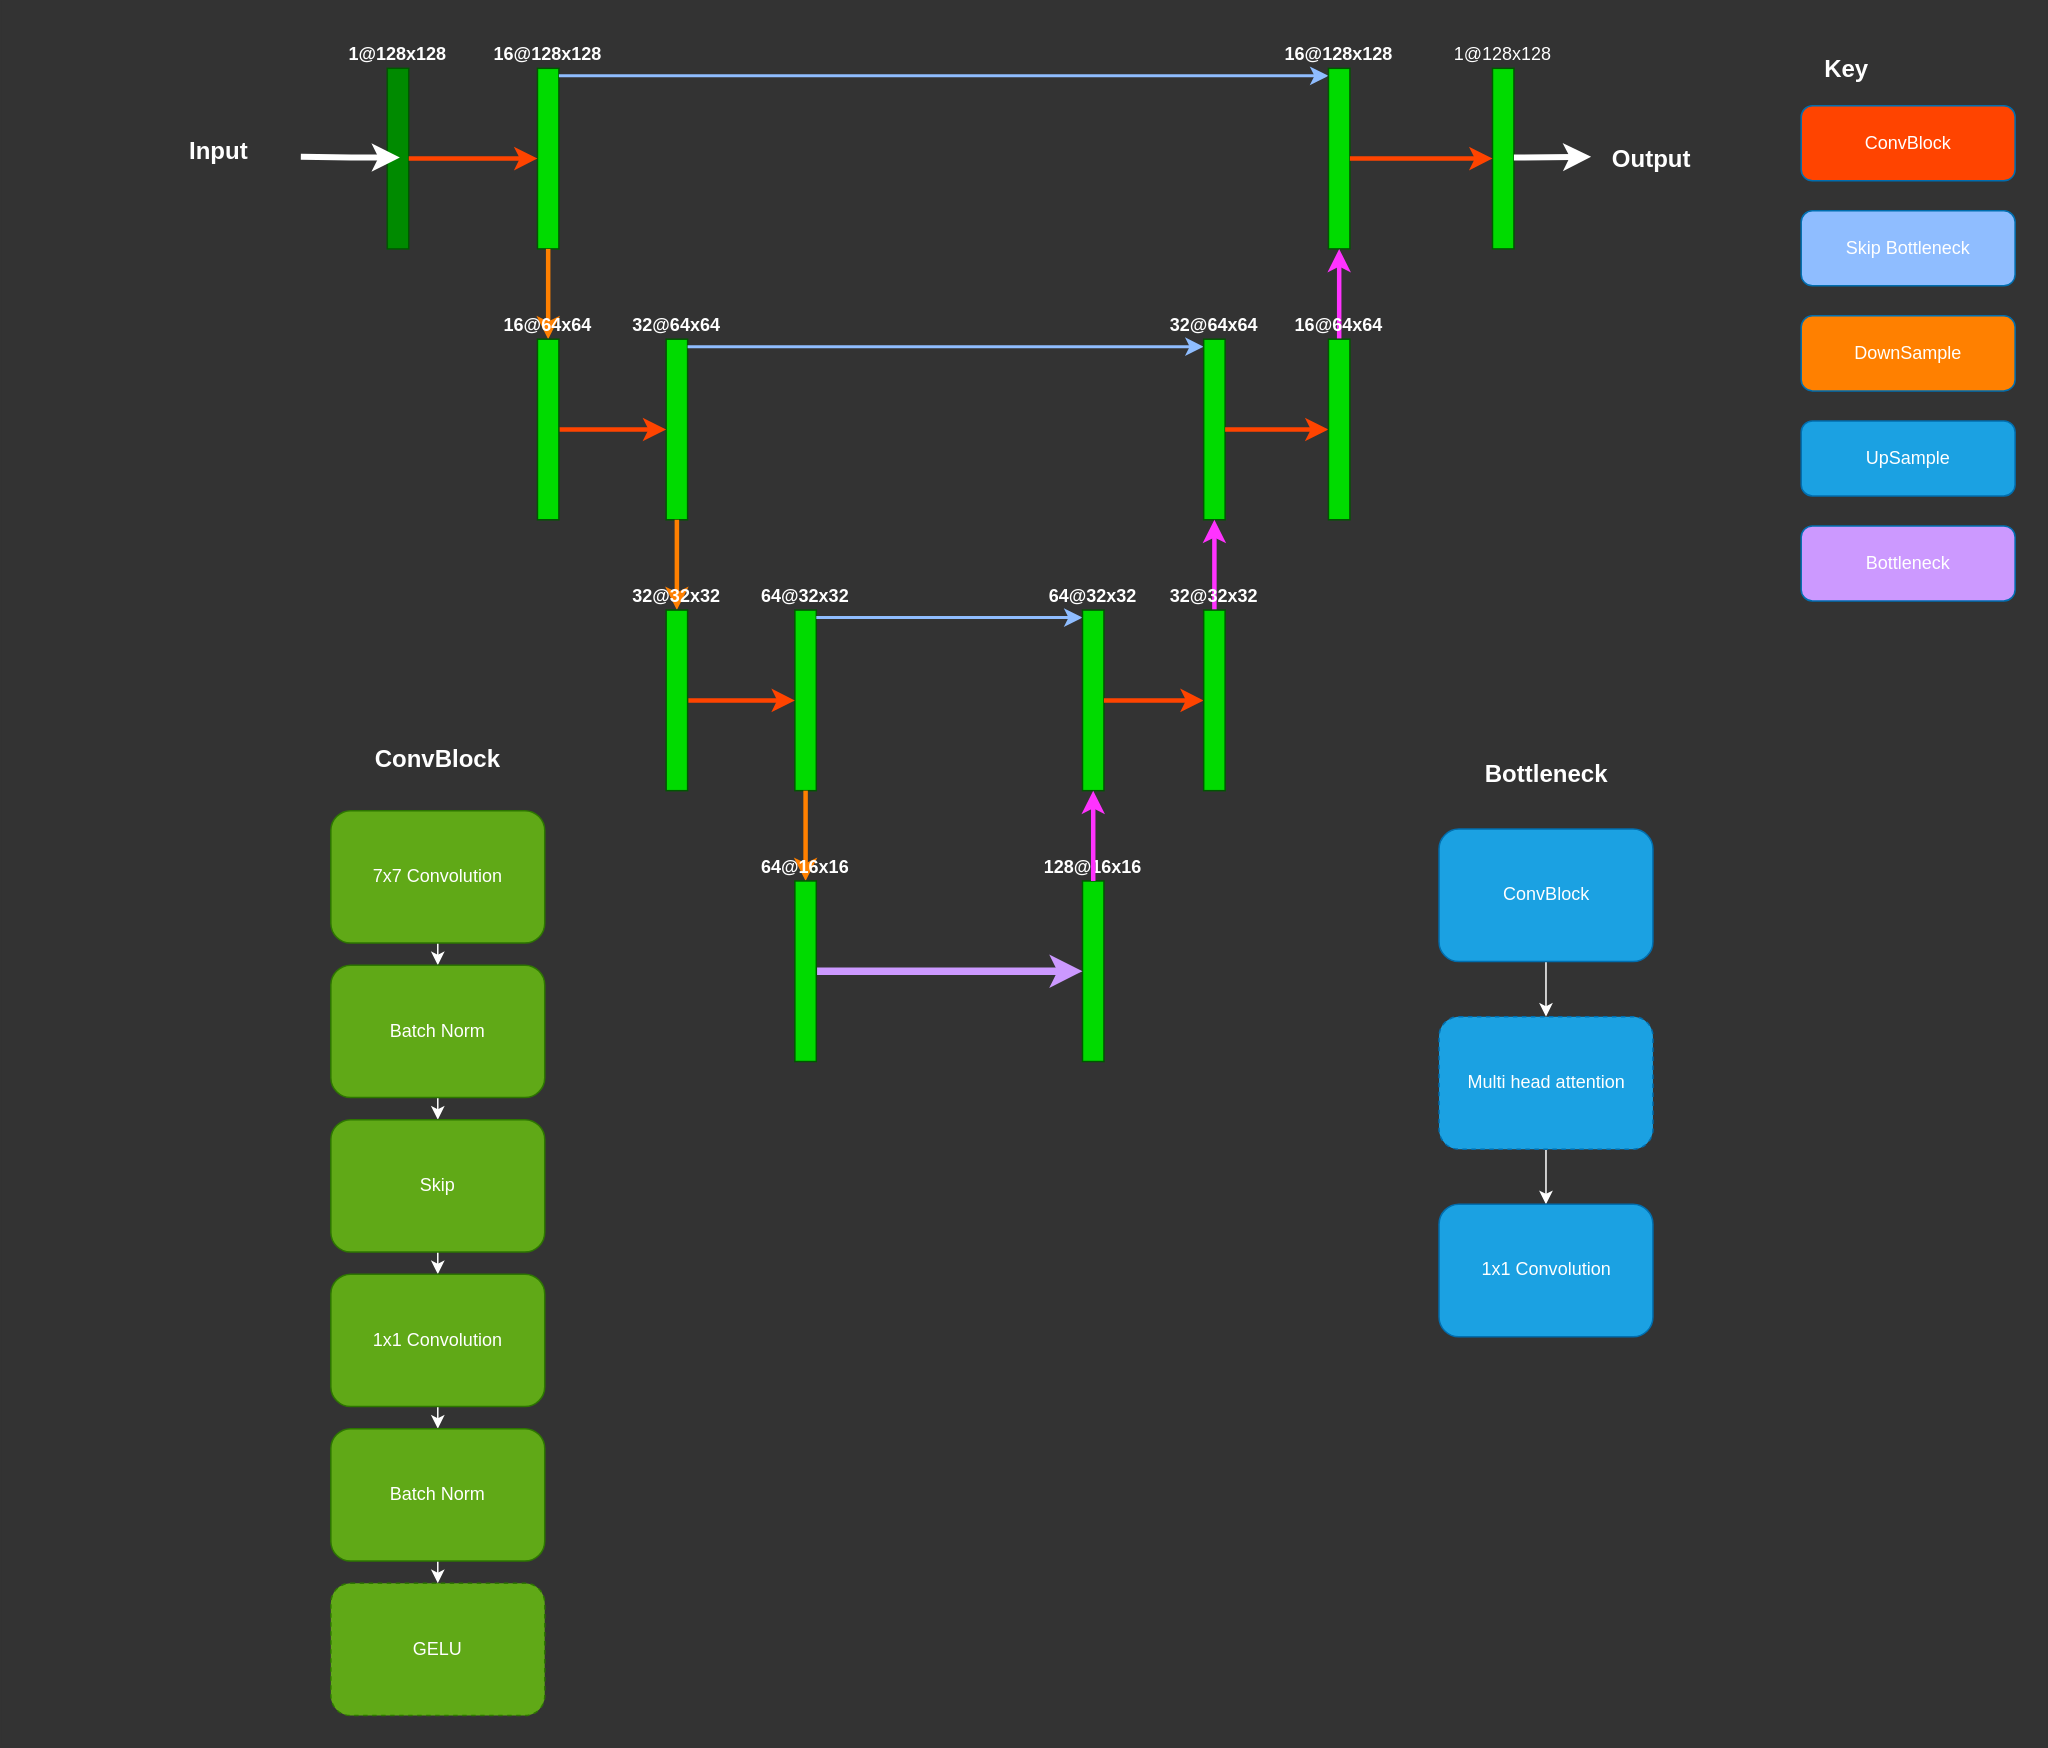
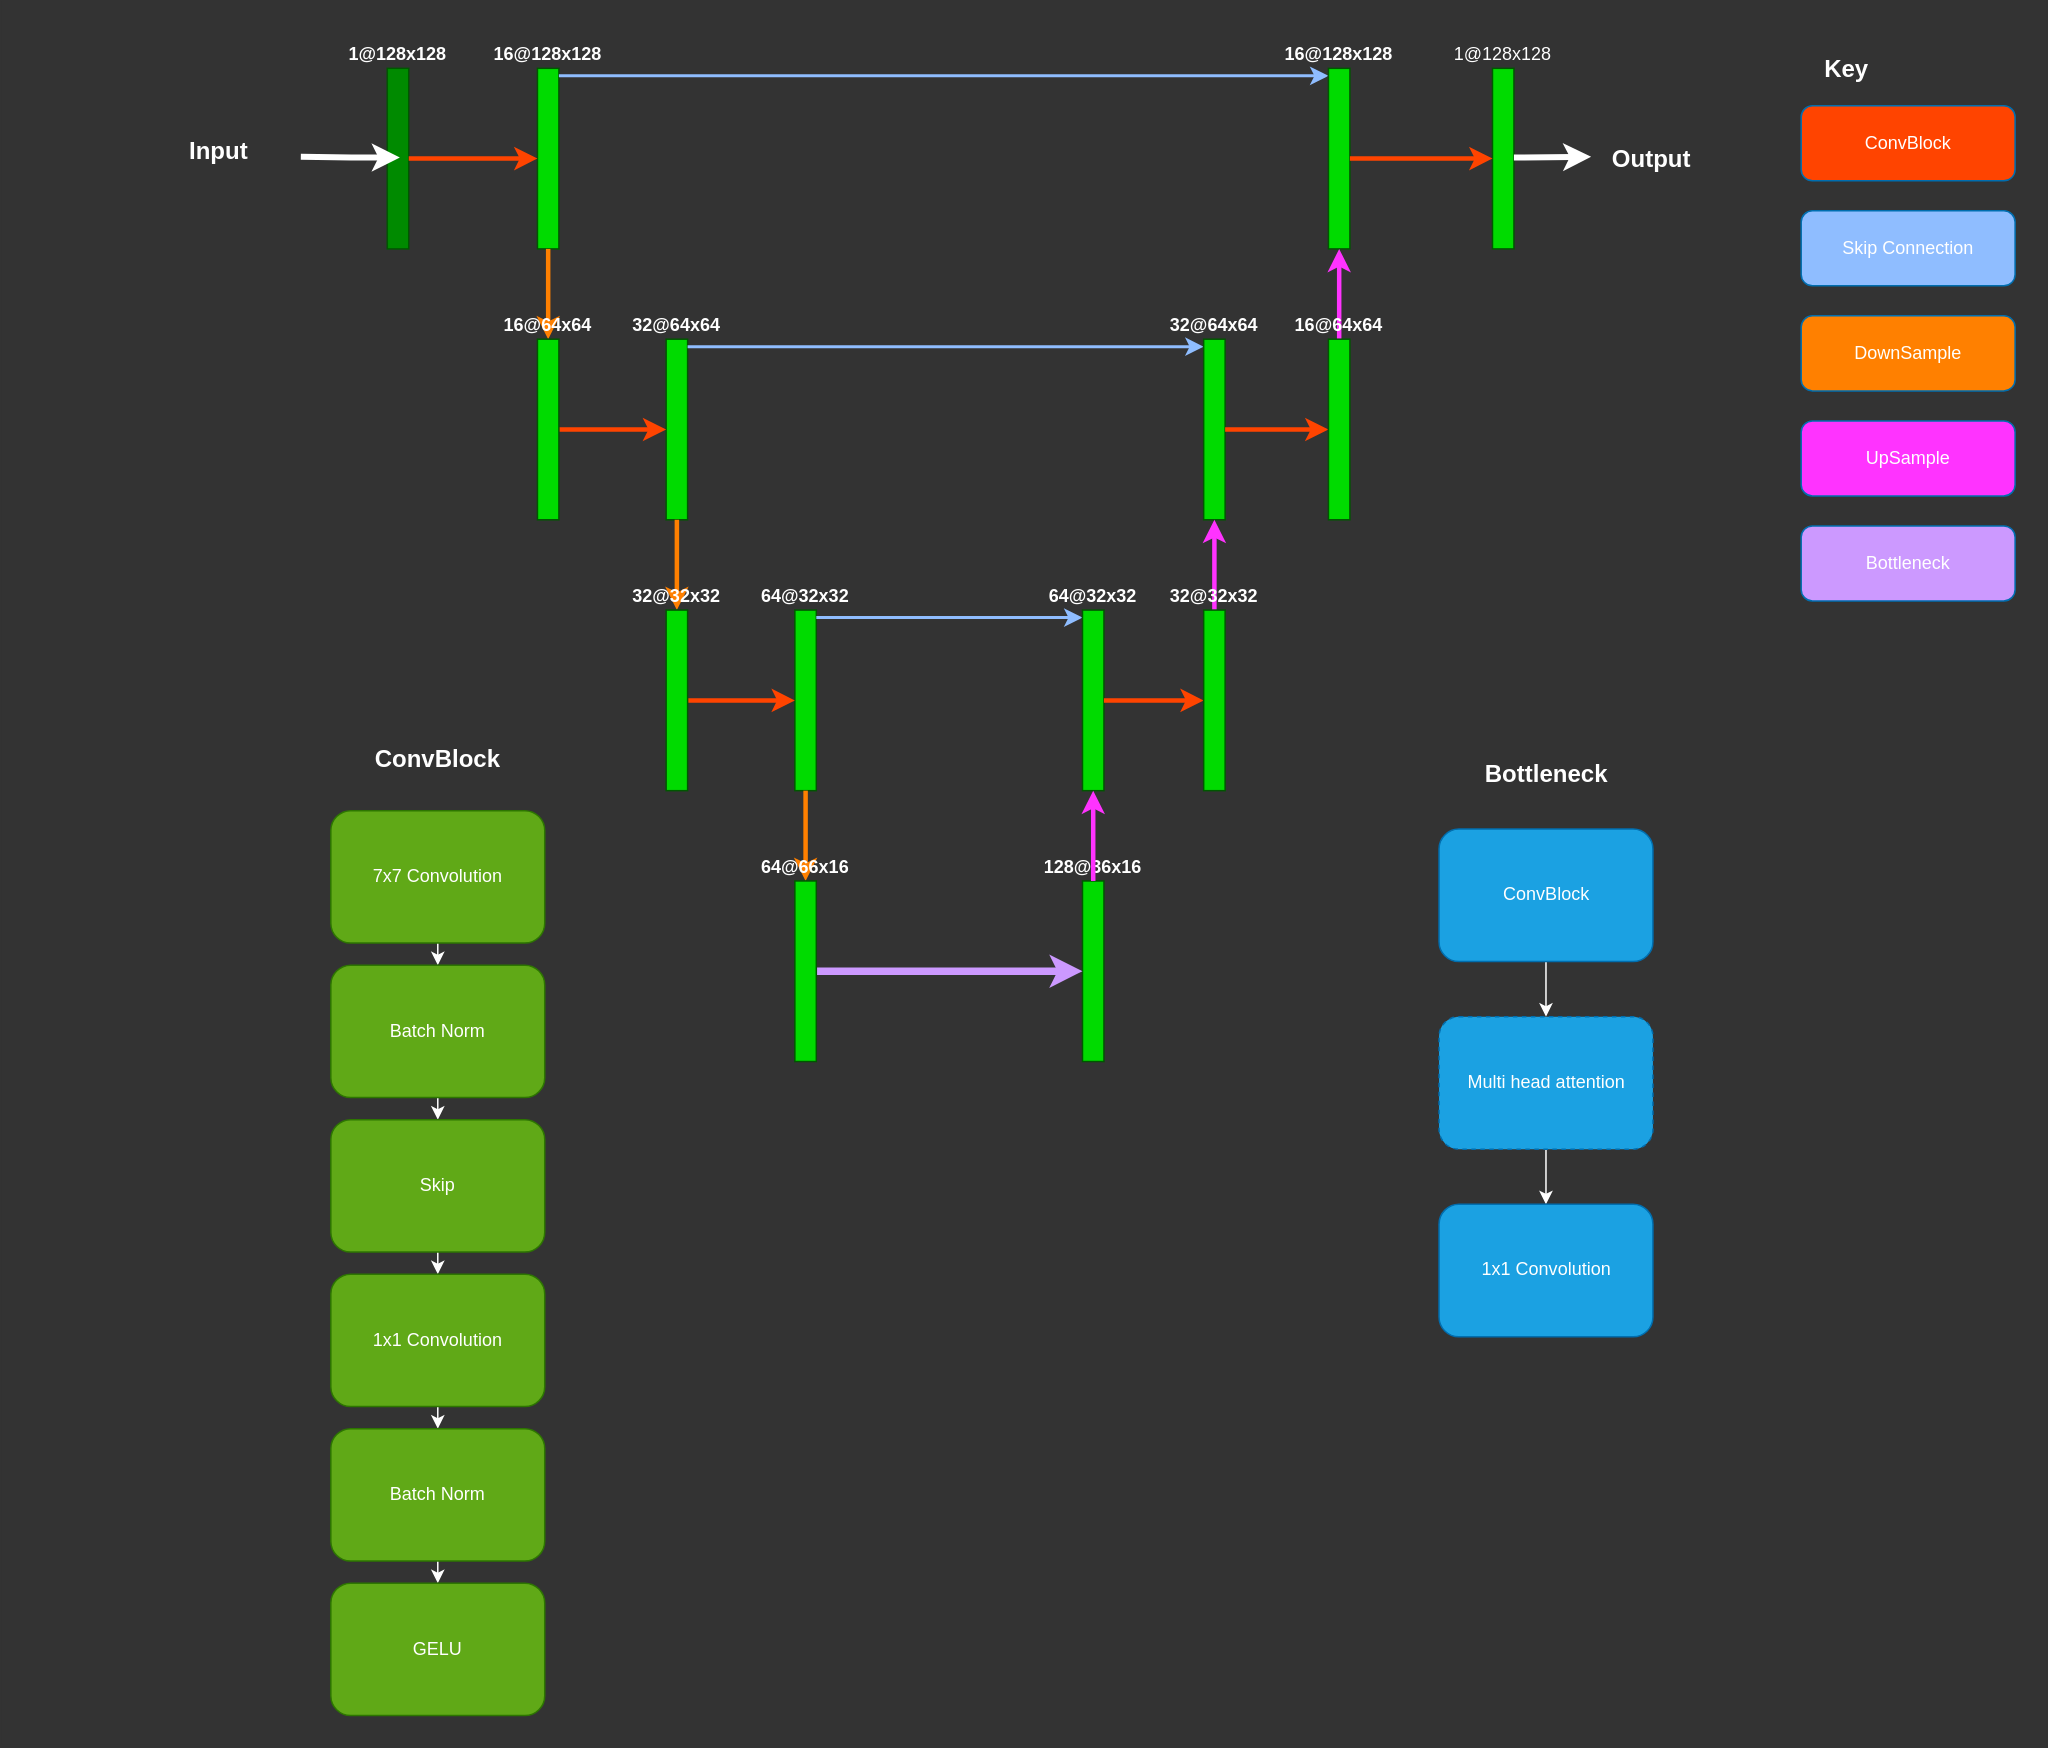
(1908, 248) -> (1908, 248)
(1908, 458) -> (1908, 458)
(805, 866) -> (805, 866)
(1092, 866) -> (1092, 866)
(438, 1649) -> (438, 1649)
